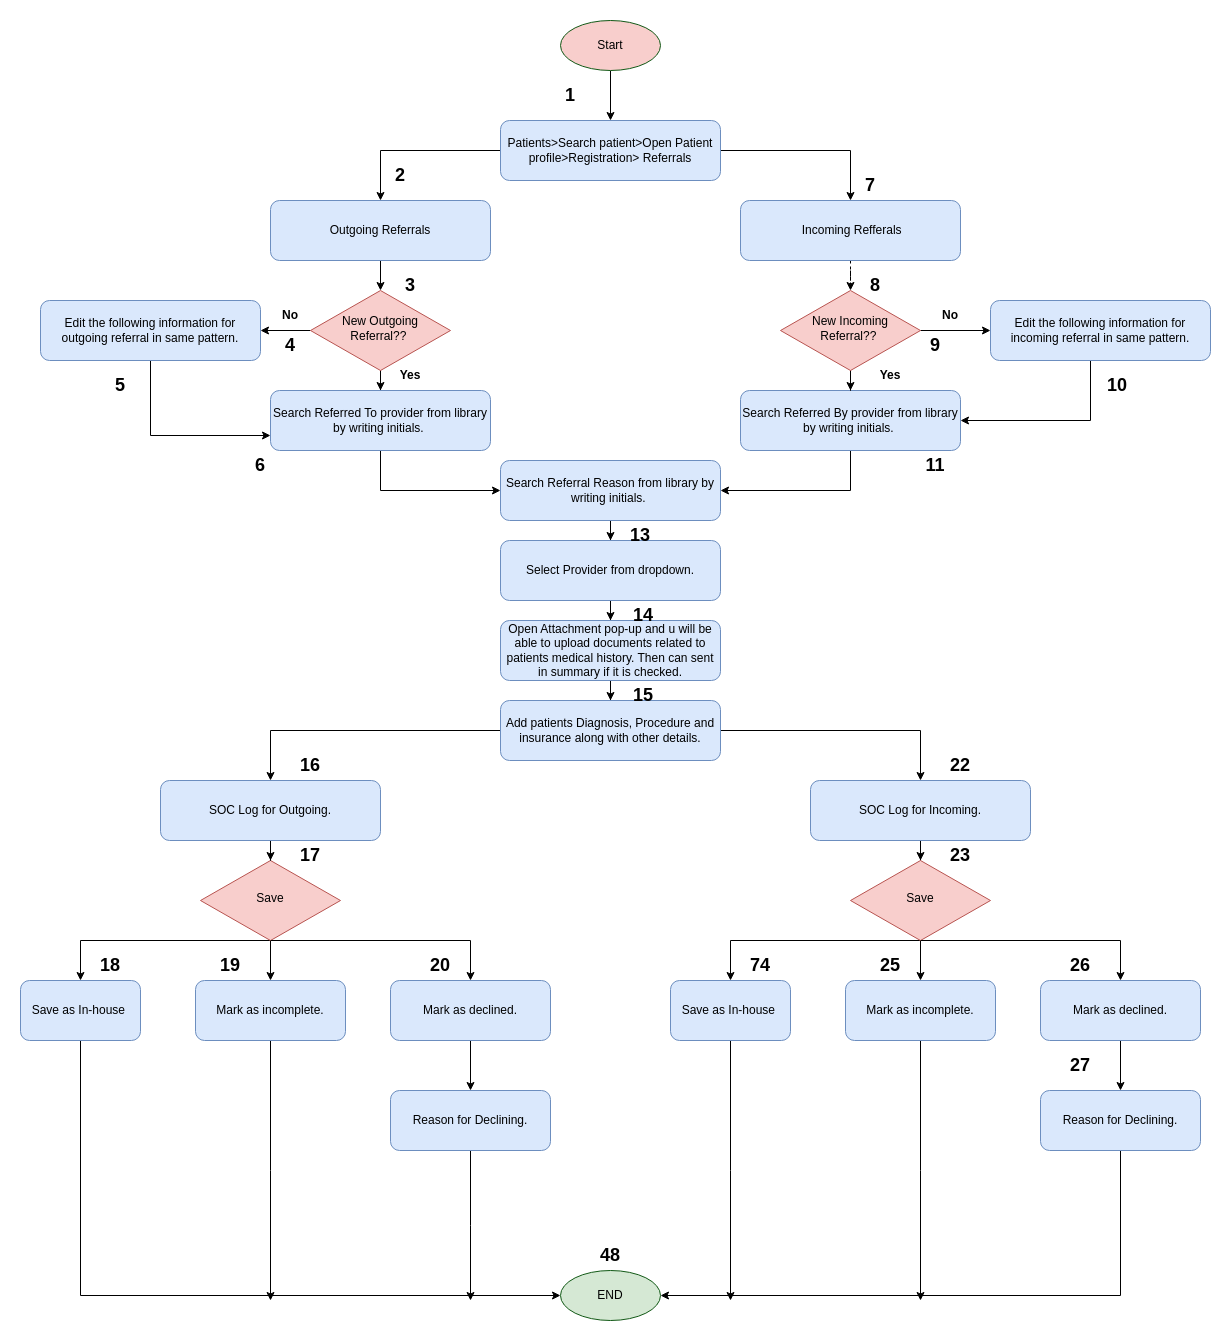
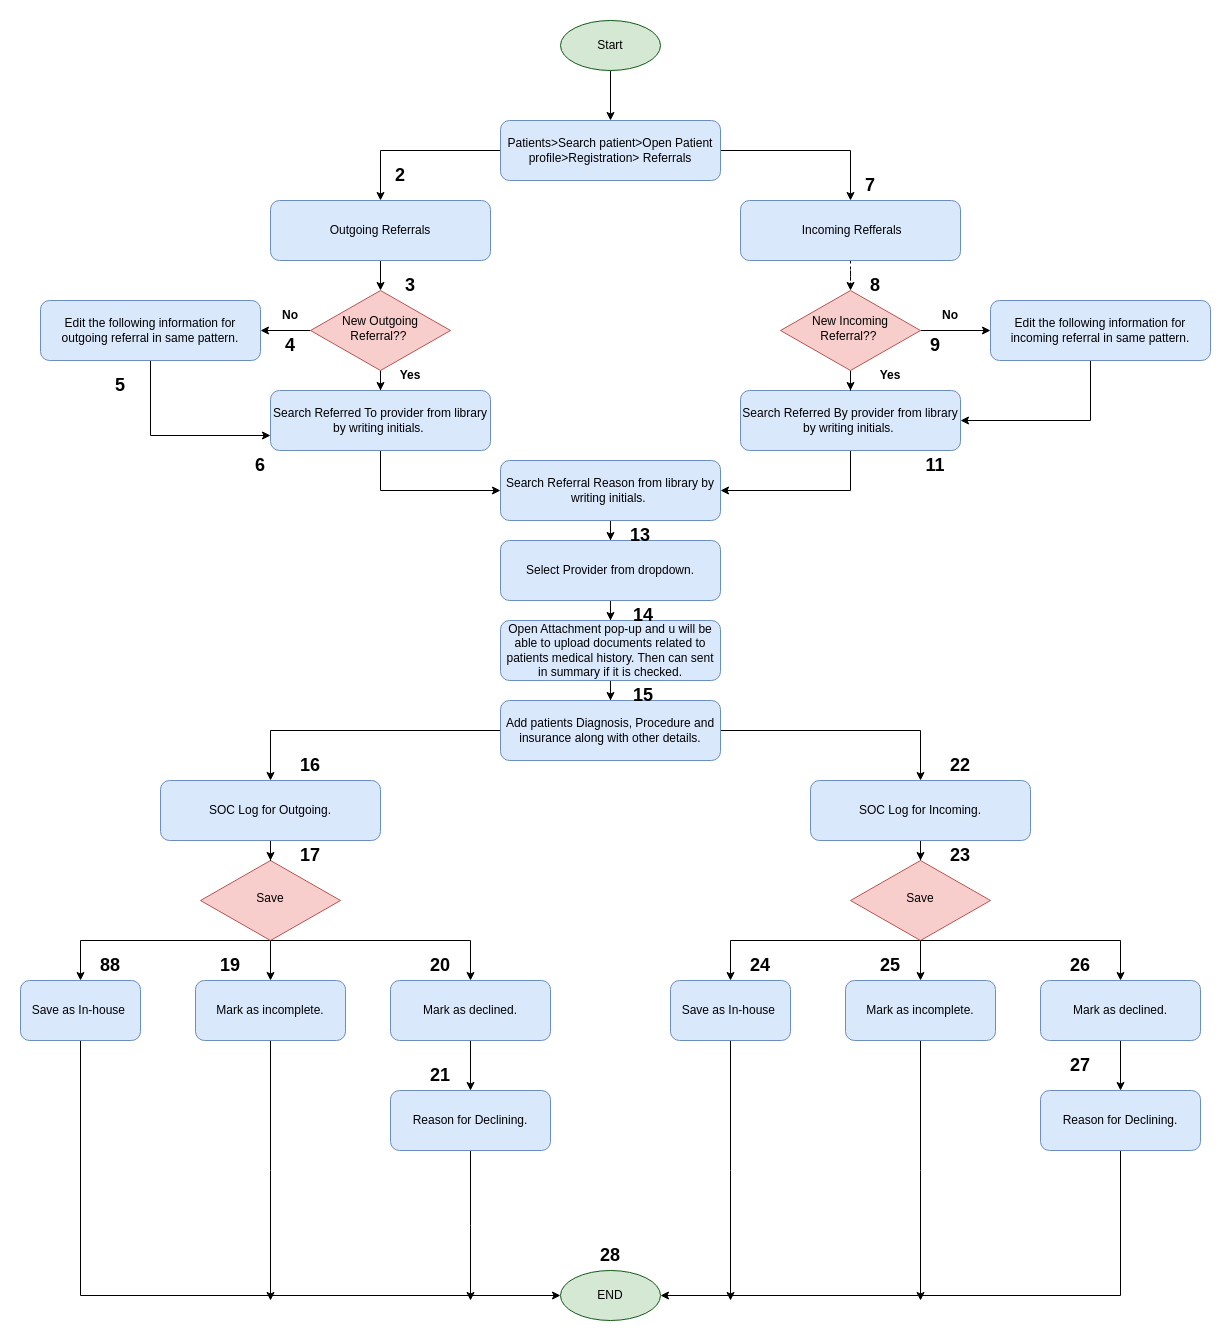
(611, 46) -> (611, 46)
(571, 96) -> none
(1118, 386) -> none
(111, 966) -> (111, 966)
(761, 966) -> (761, 966)
none -> (441, 1076)
(611, 1256) -> (611, 1256)
